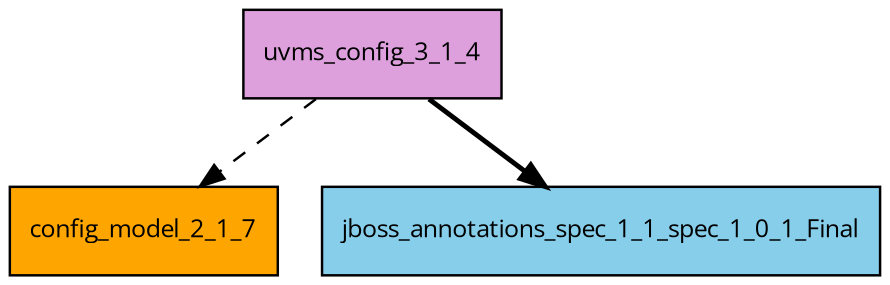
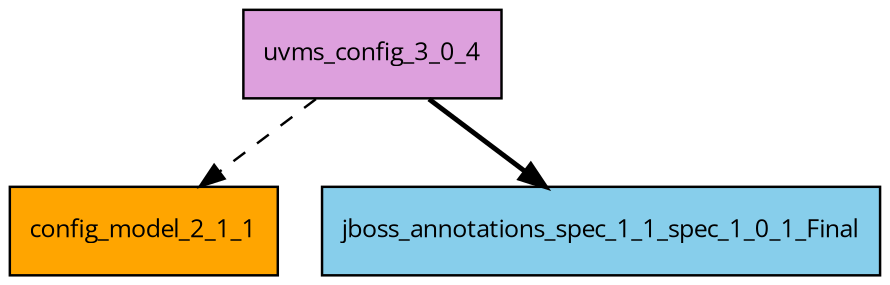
(372, 54) -> (372, 54)
(144, 231) -> (144, 231)
